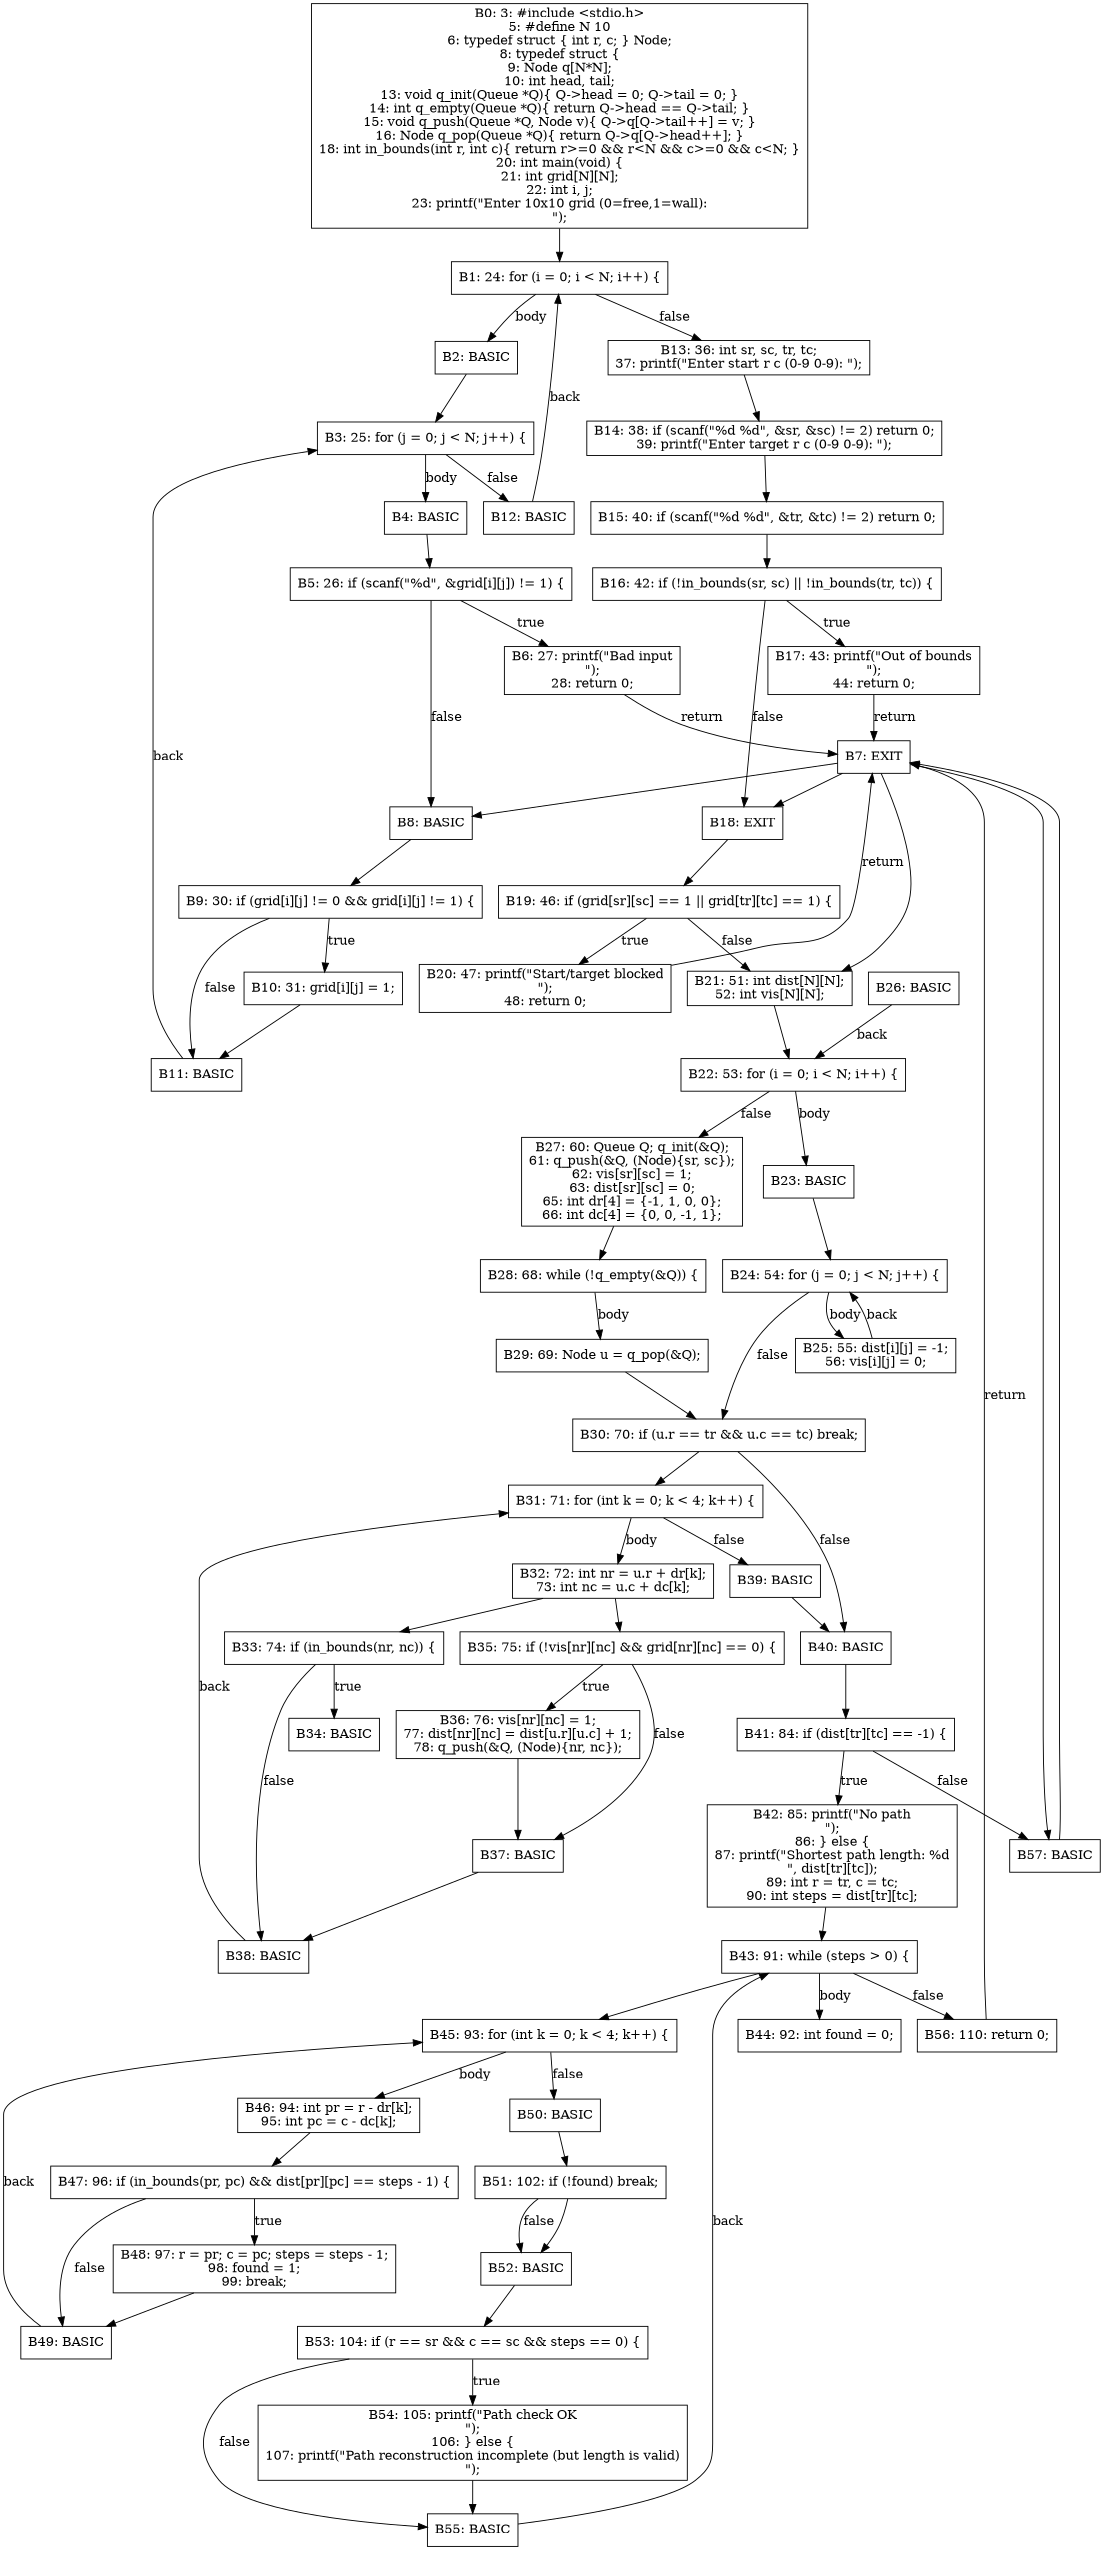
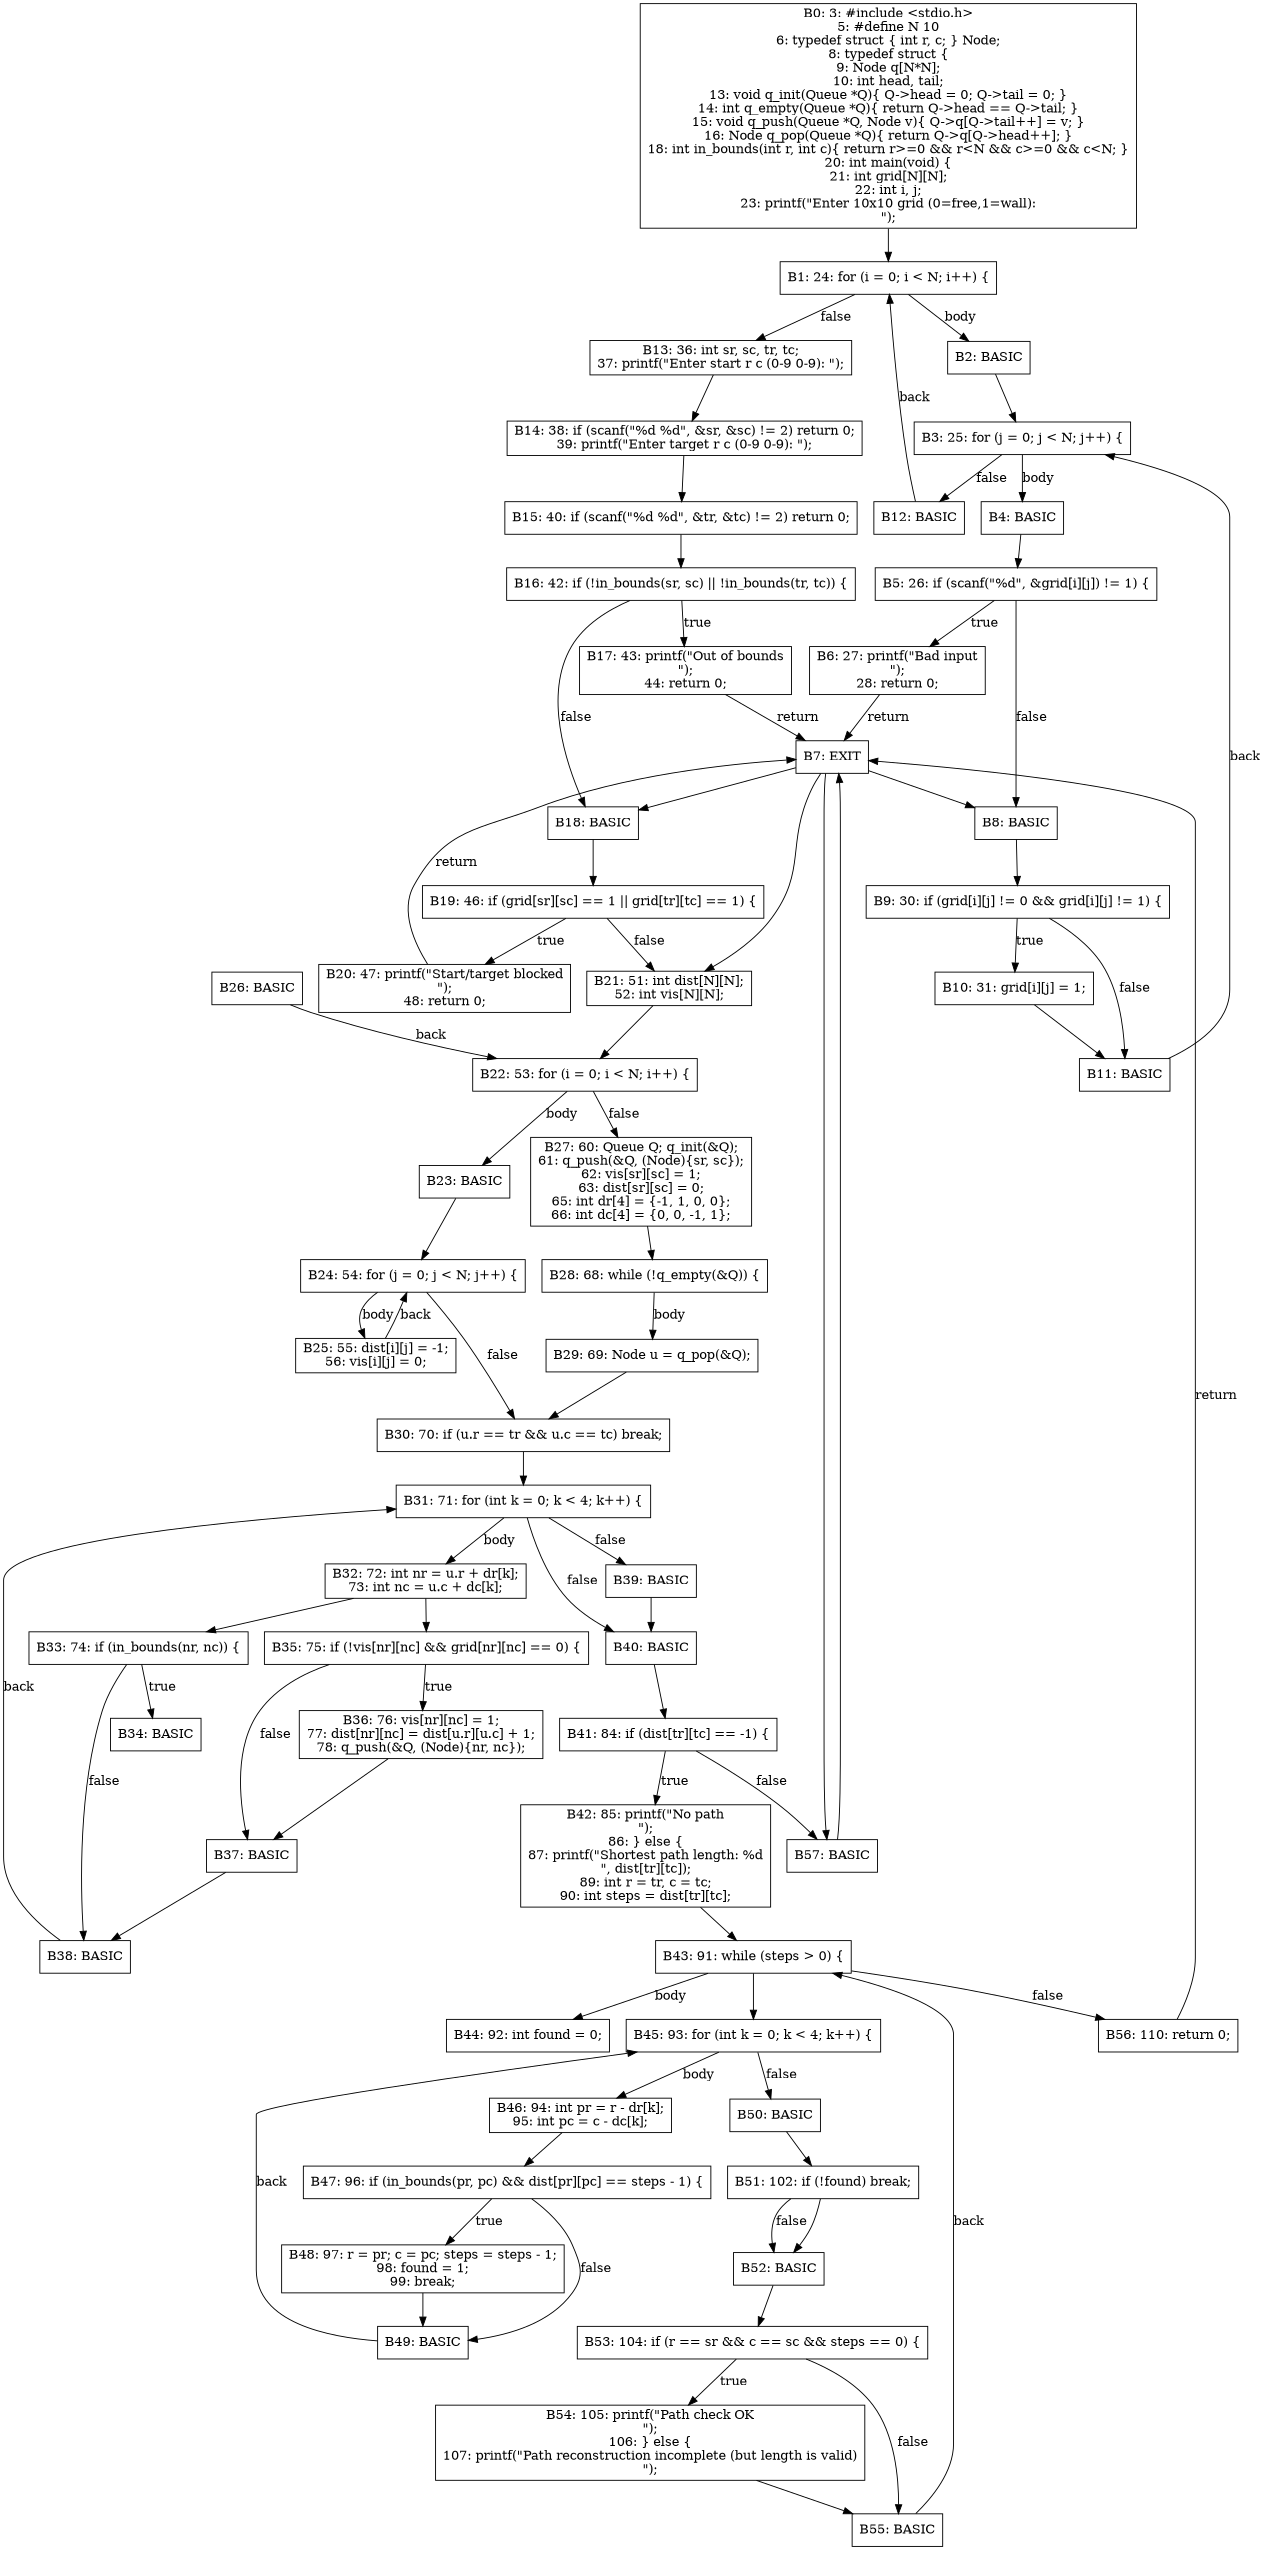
(743, 823) -> (593, 823)
(808, 1527) -> (554, 1581)
